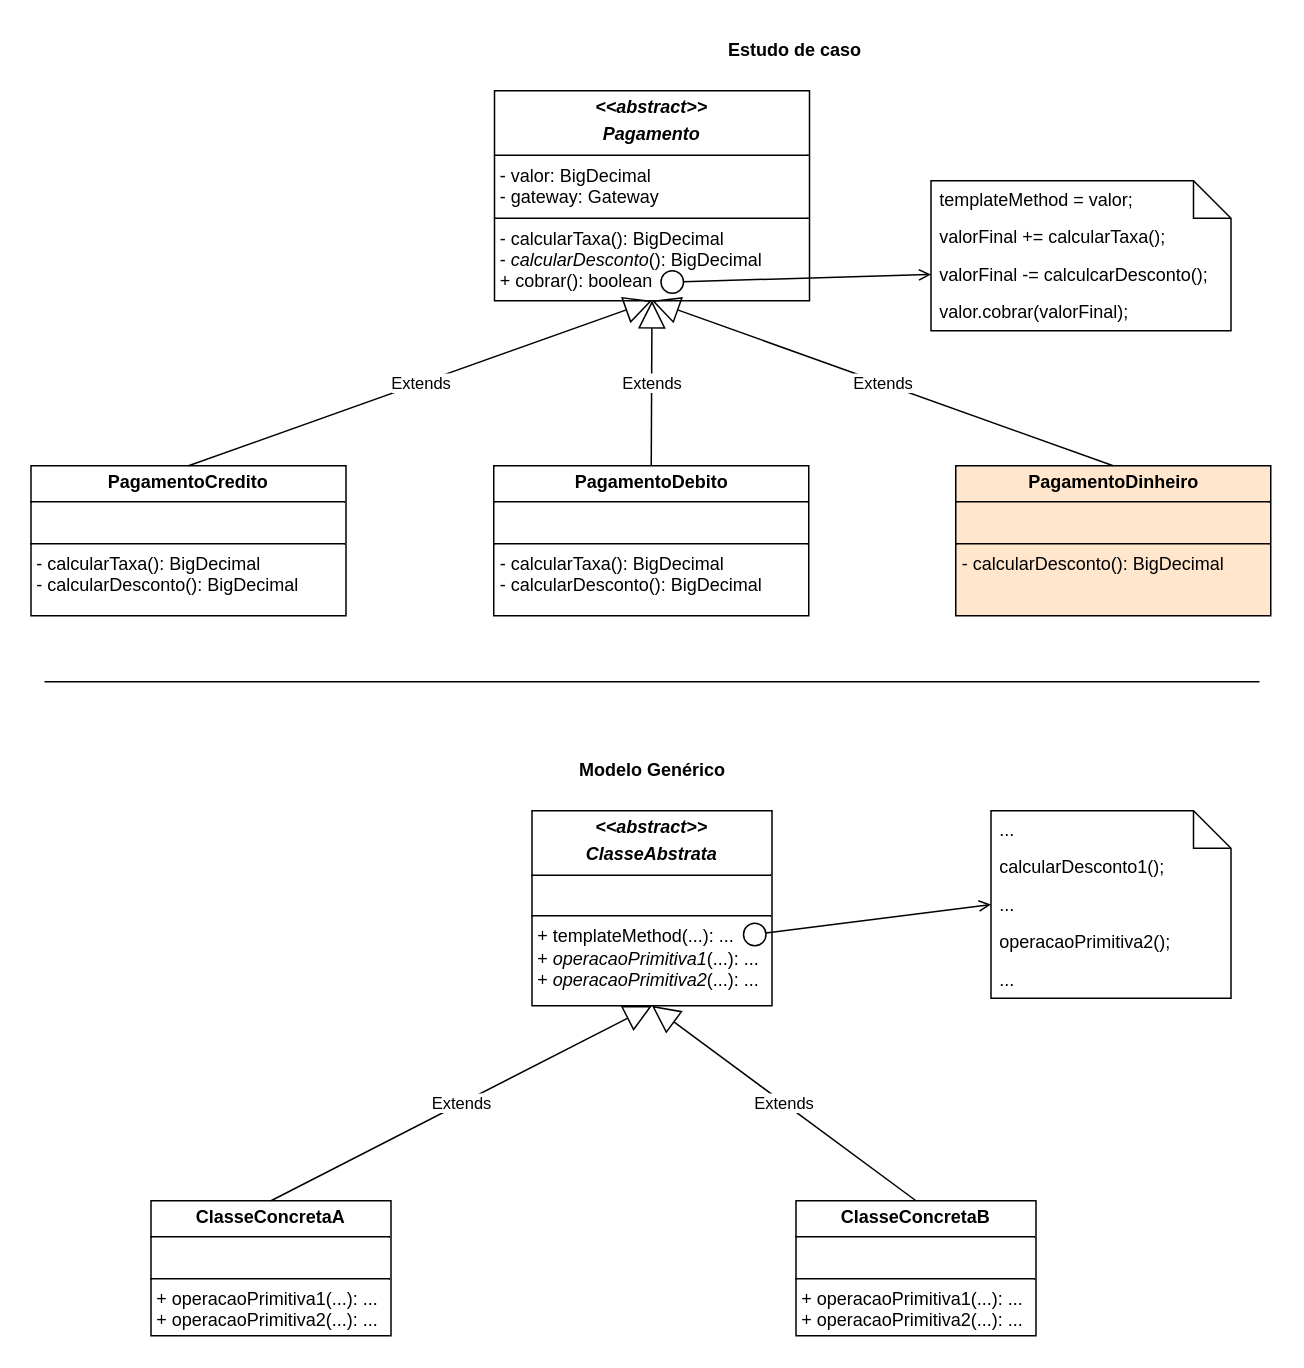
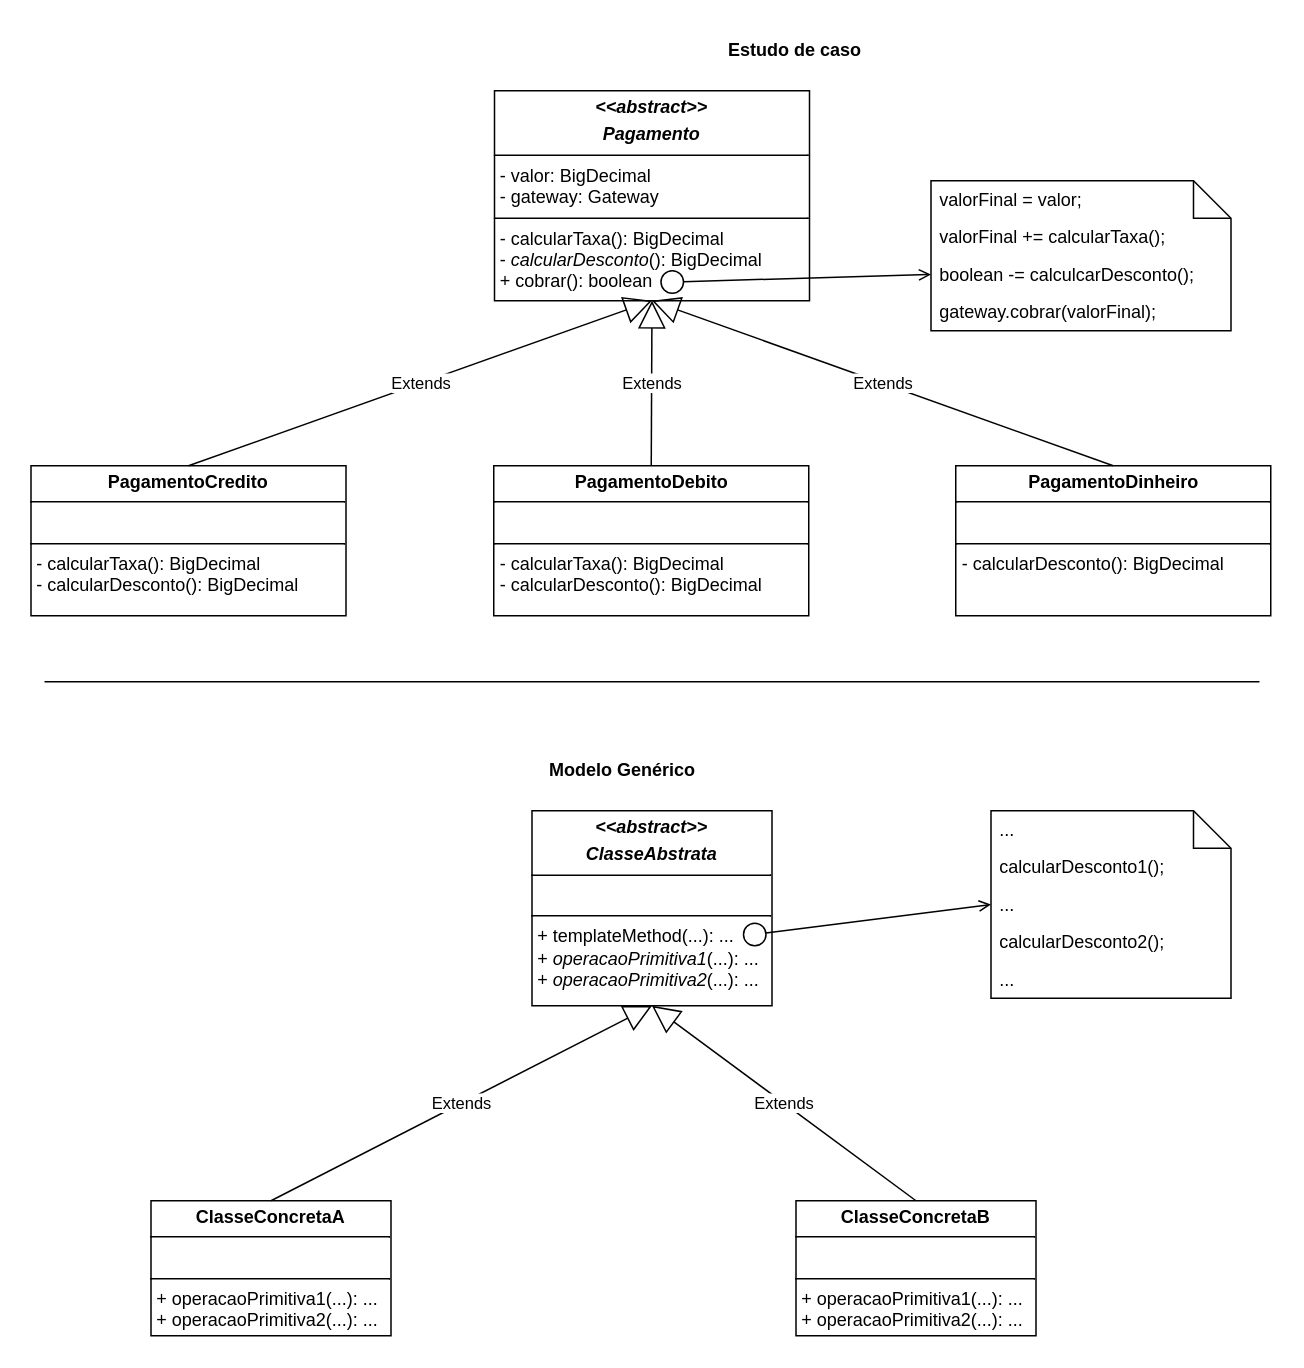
(1044, 200) -> (1019, 200)
(1082, 275) -> (1082, 275)
(1052, 313) -> (1064, 313)
(1113, 541) -> (1113, 541)
(652, 770) -> (622, 770)
(1096, 943) -> (1094, 943)
